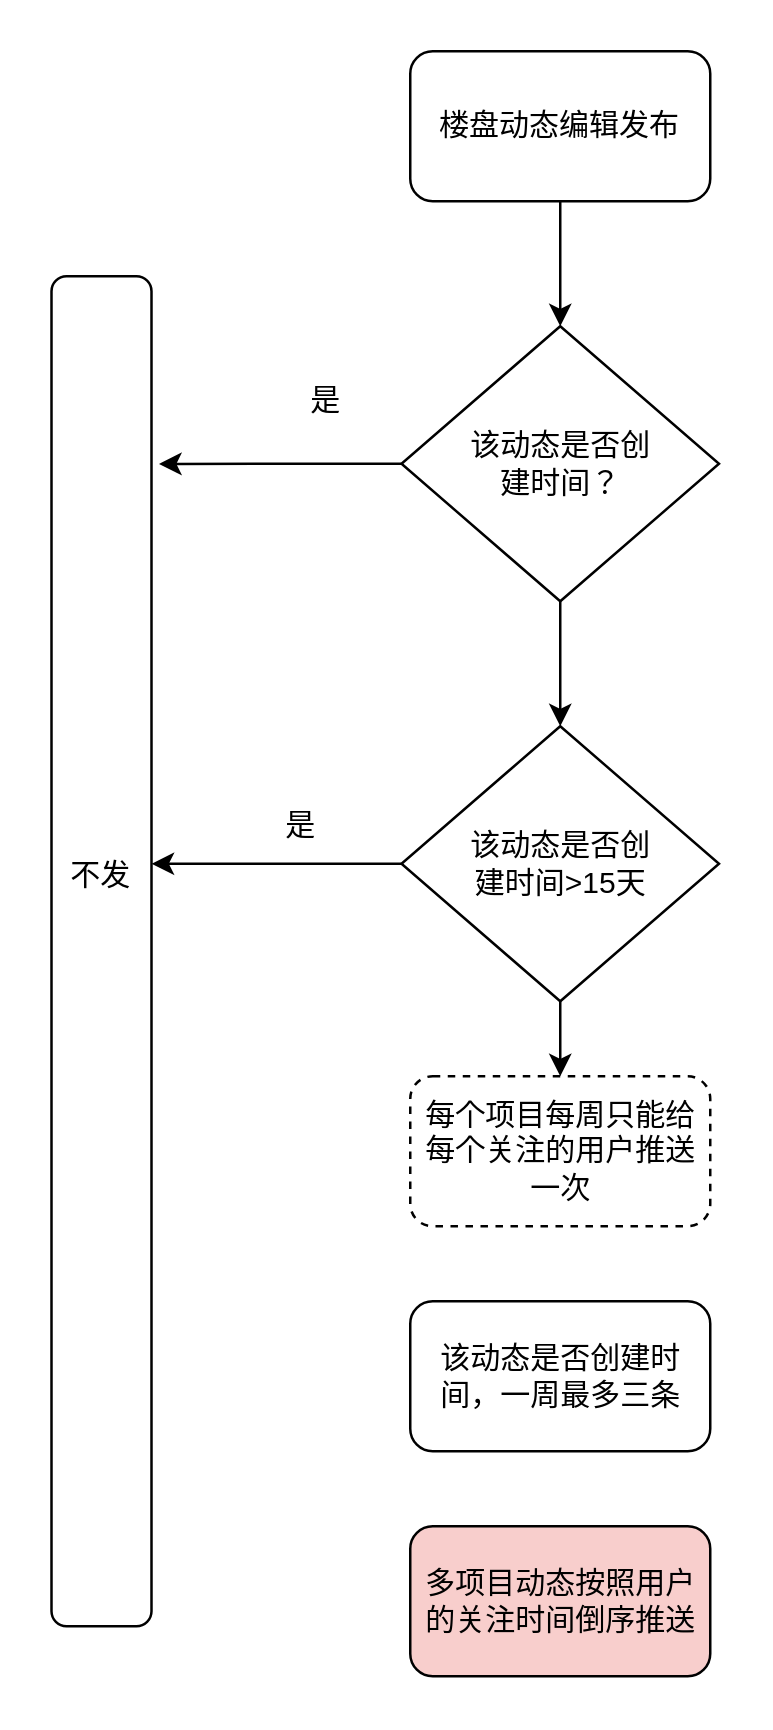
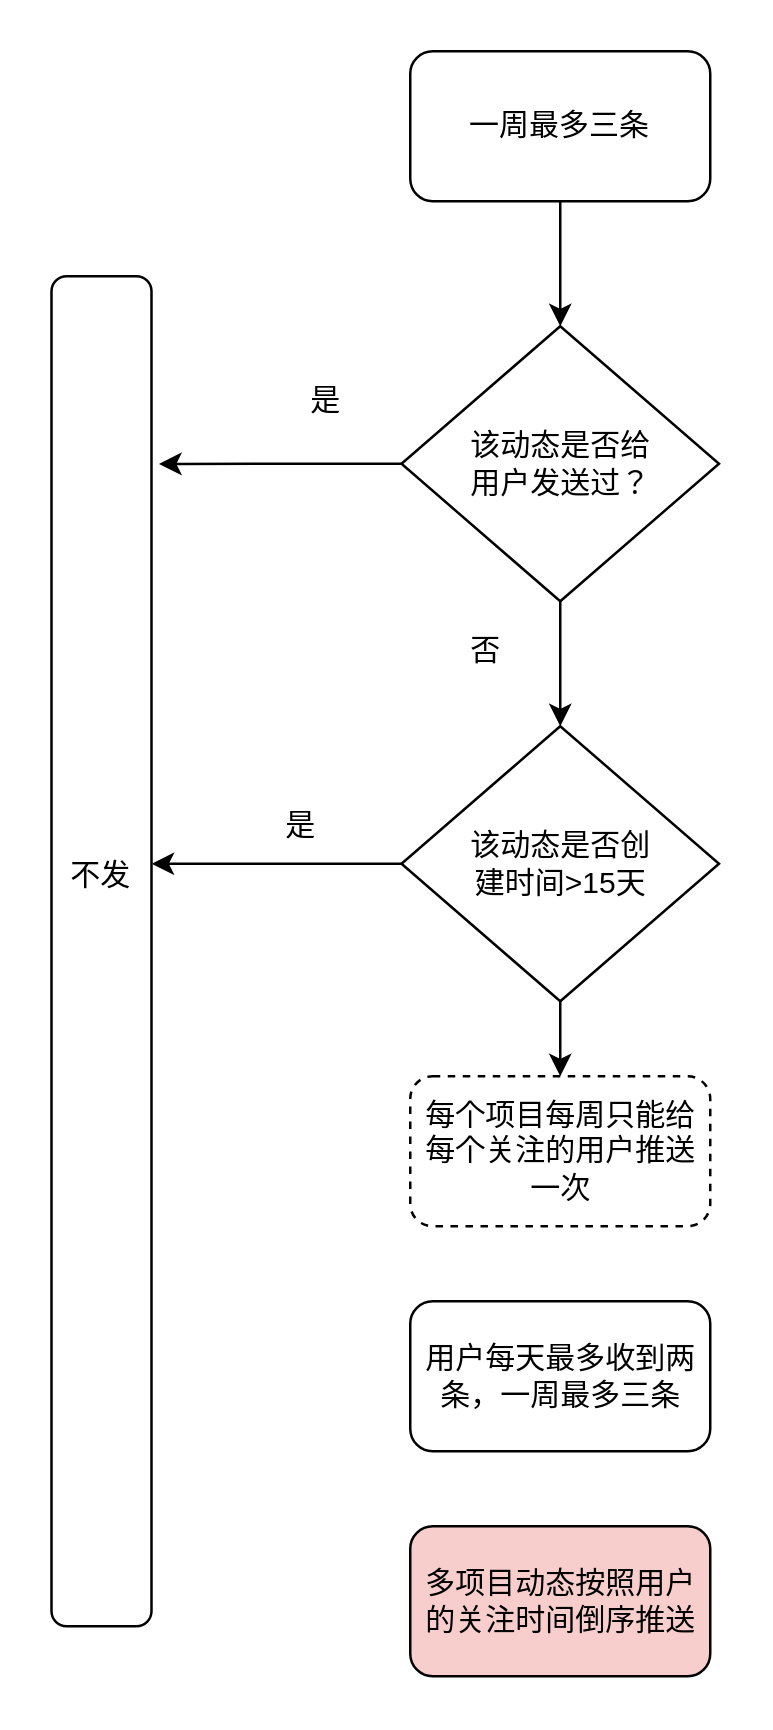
(560, 126) -> (560, 126)
(561, 464) -> (561, 464)
none -> (485, 651)
(561, 1376) -> (561, 1376)
